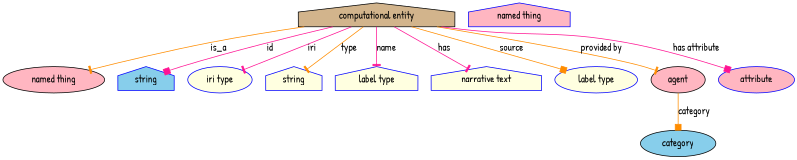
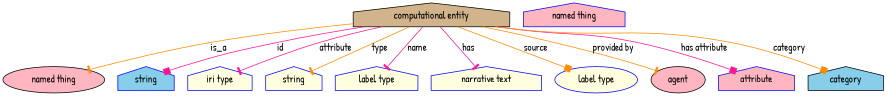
(312, 48) -> (336, 48)
(220, 80) -> (220, 80)
(756, 80) -> (756, 80)
(678, 108) -> (659, 34)
(678, 143) -> (846, 80)
